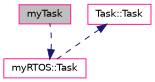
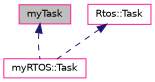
(119, 14) -> (119, 14)
(51, 36) -> (39, 46)
